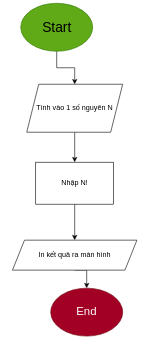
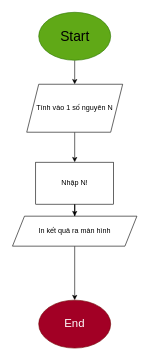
(57, 27) -> (75, 36)
(75, 255) -> (75, 231)
(87, 312) -> (75, 324)
